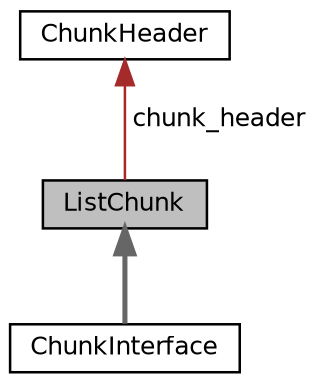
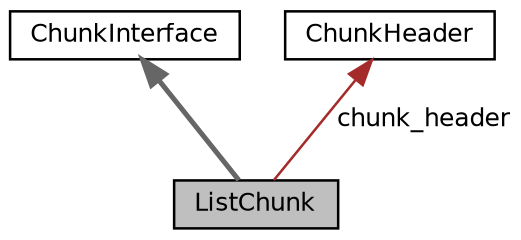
(125, 289) -> (199, 130)
